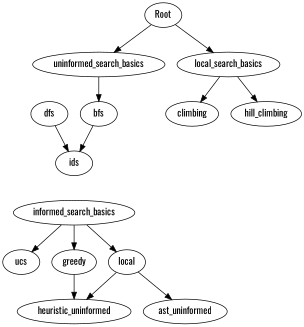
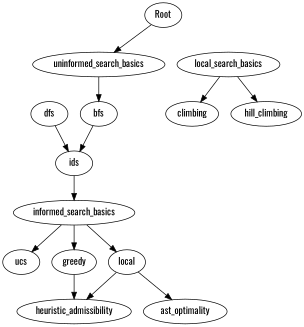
(191, 37) -> none
none -> (74, 185)
(74, 311) -> (74, 311)
(185, 311) -> (185, 311)
